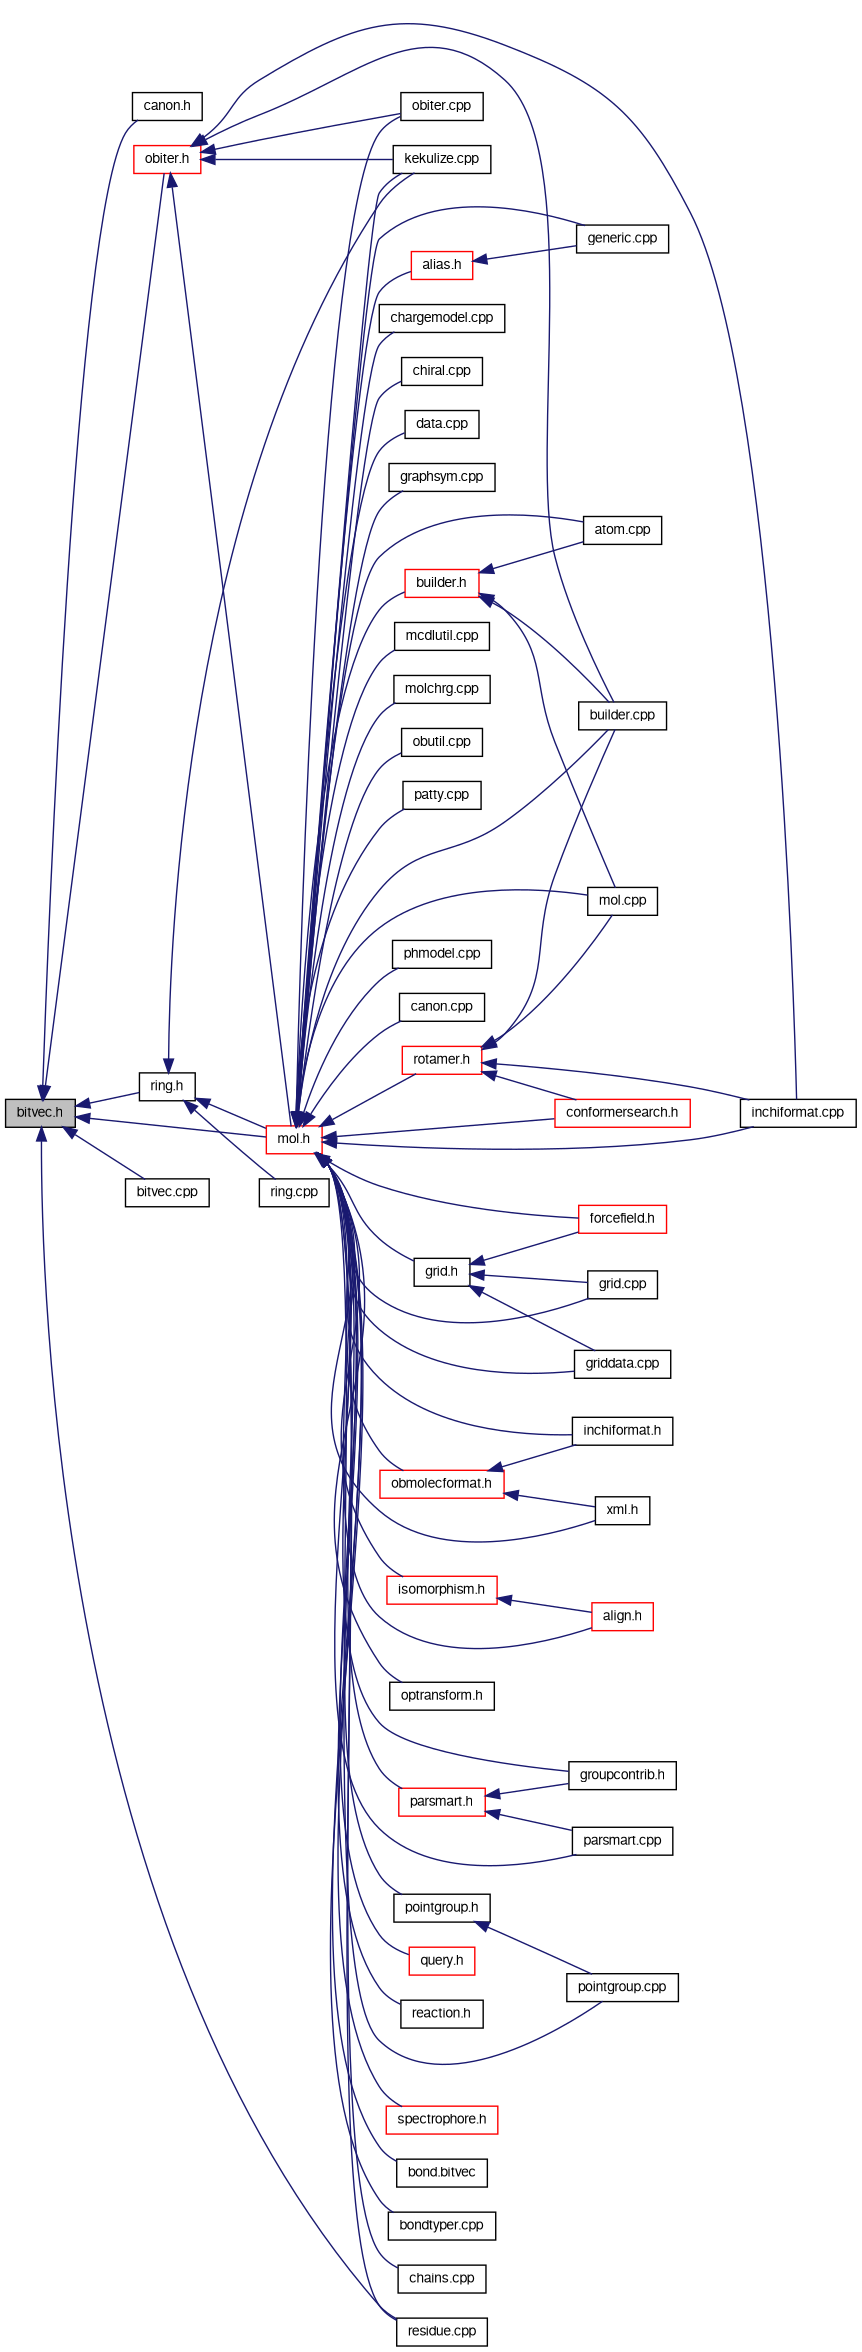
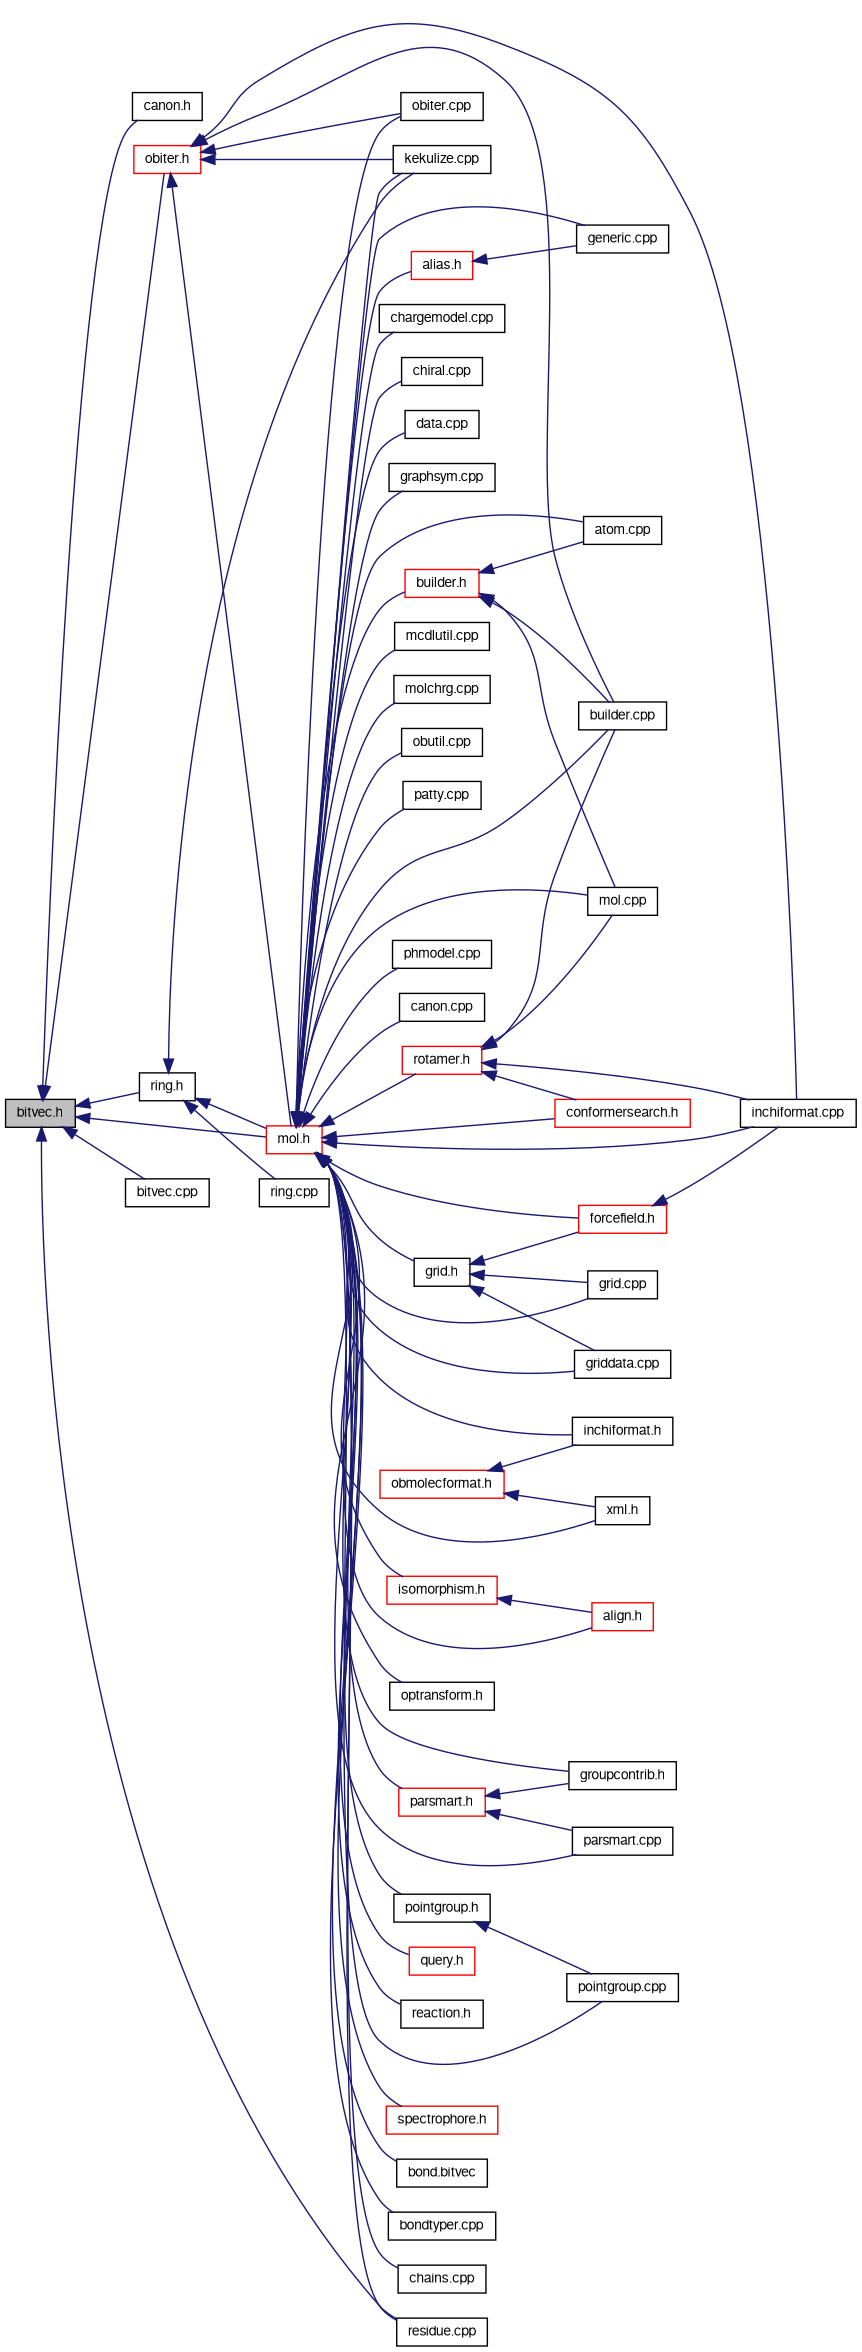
none -> (723, 1165)
(350, 1324) -> none
